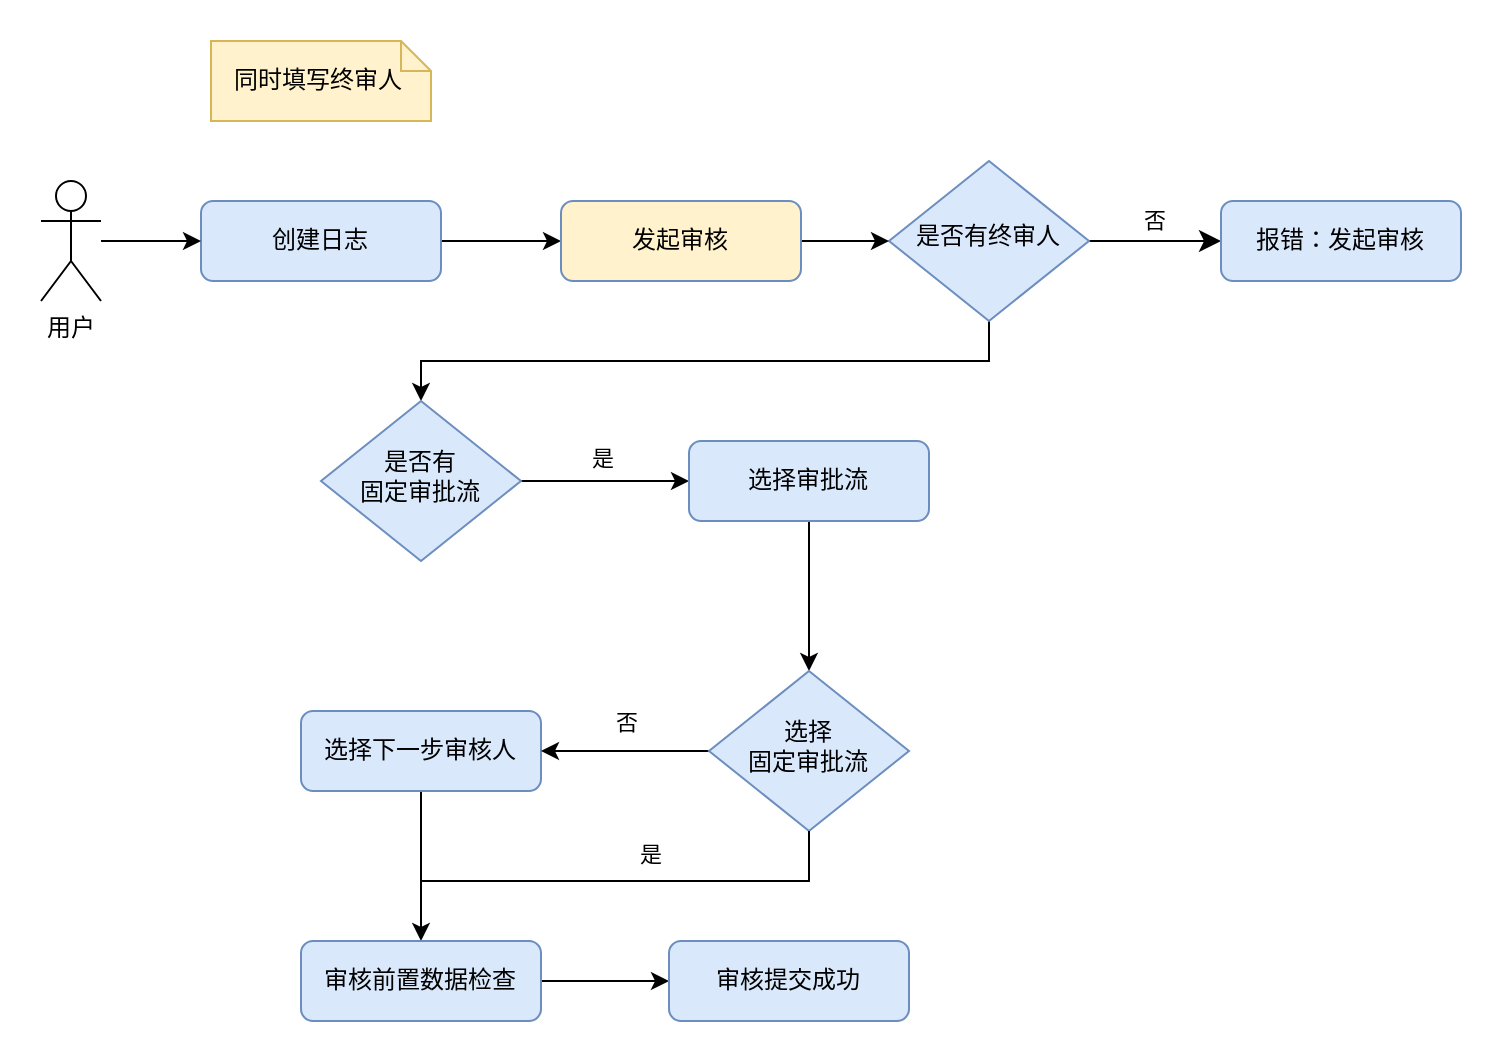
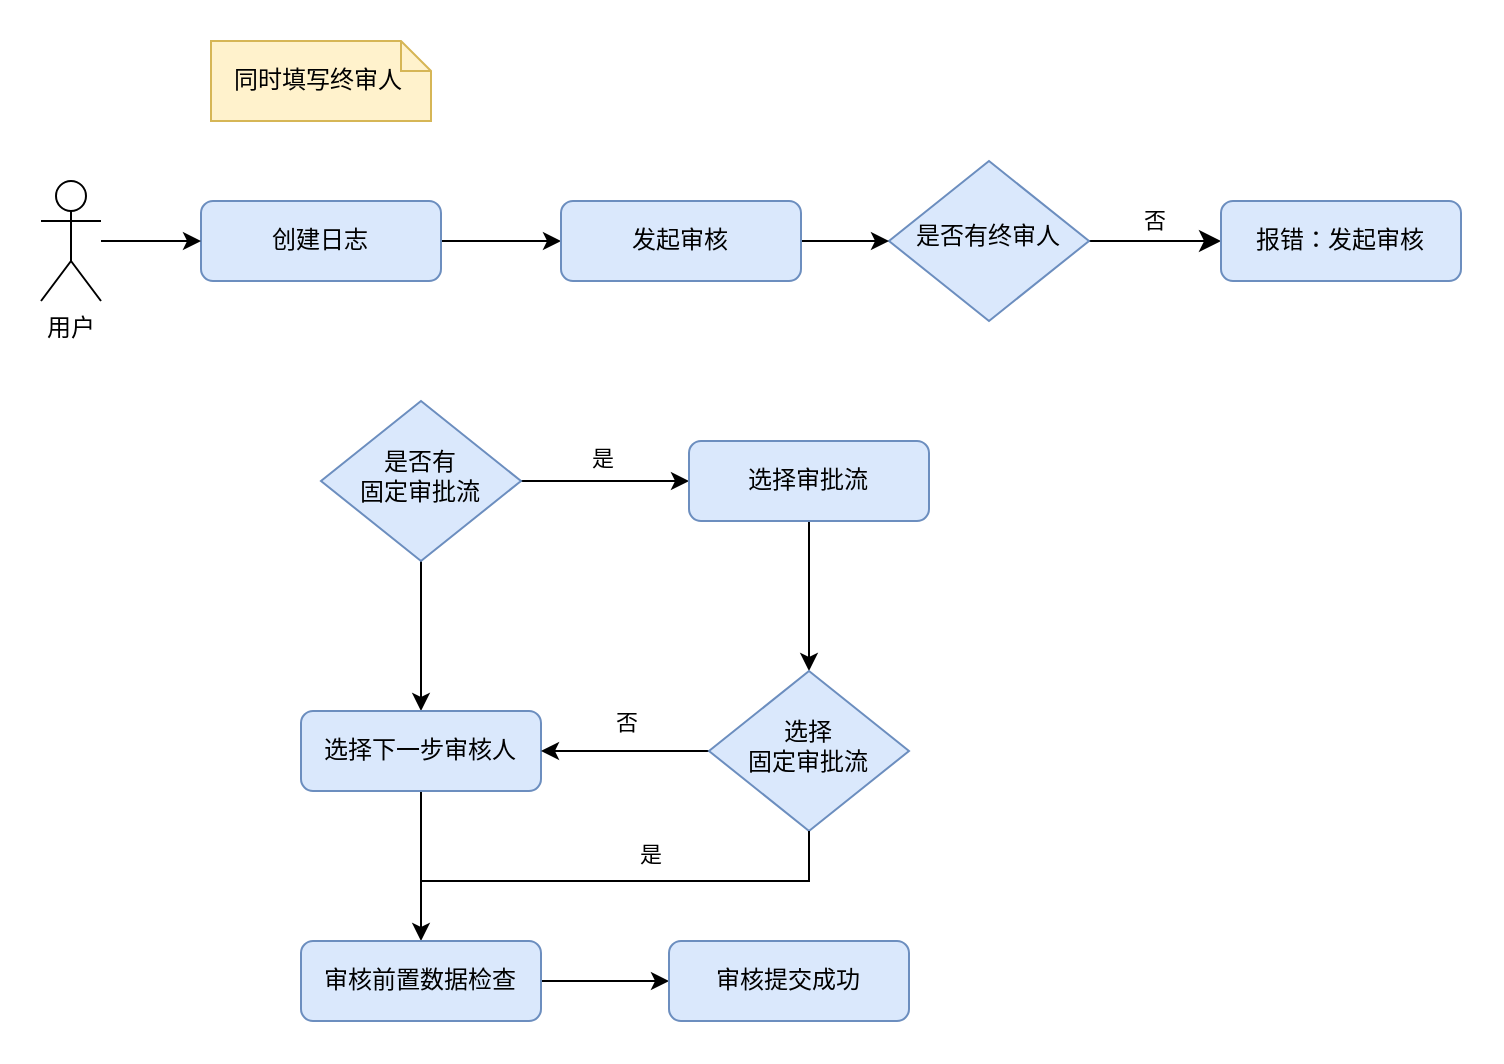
(681, 241) -> (681, 241)
(712, 361) -> none
none -> (421, 629)
